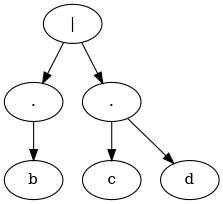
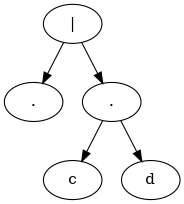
(34, 180) -> none
